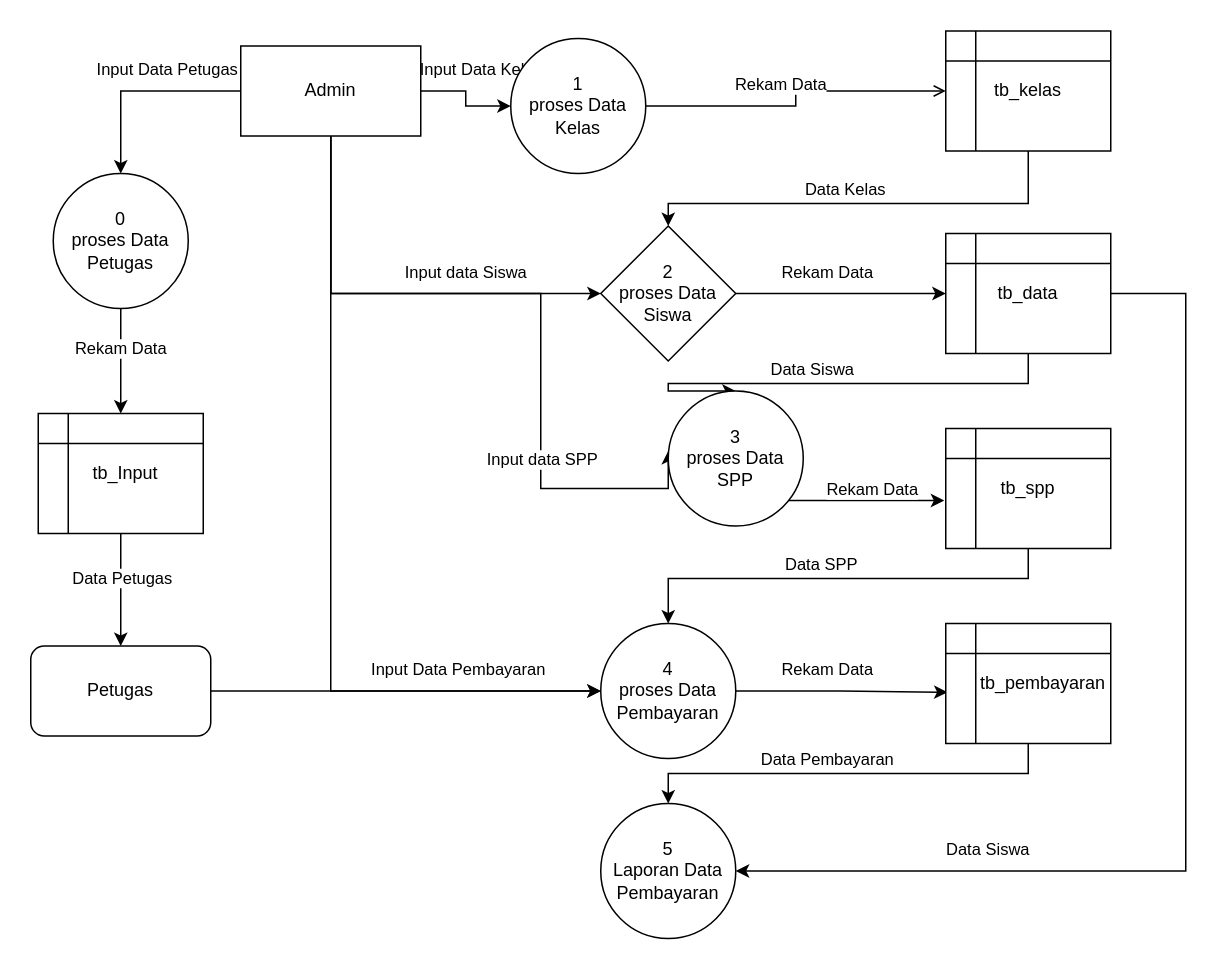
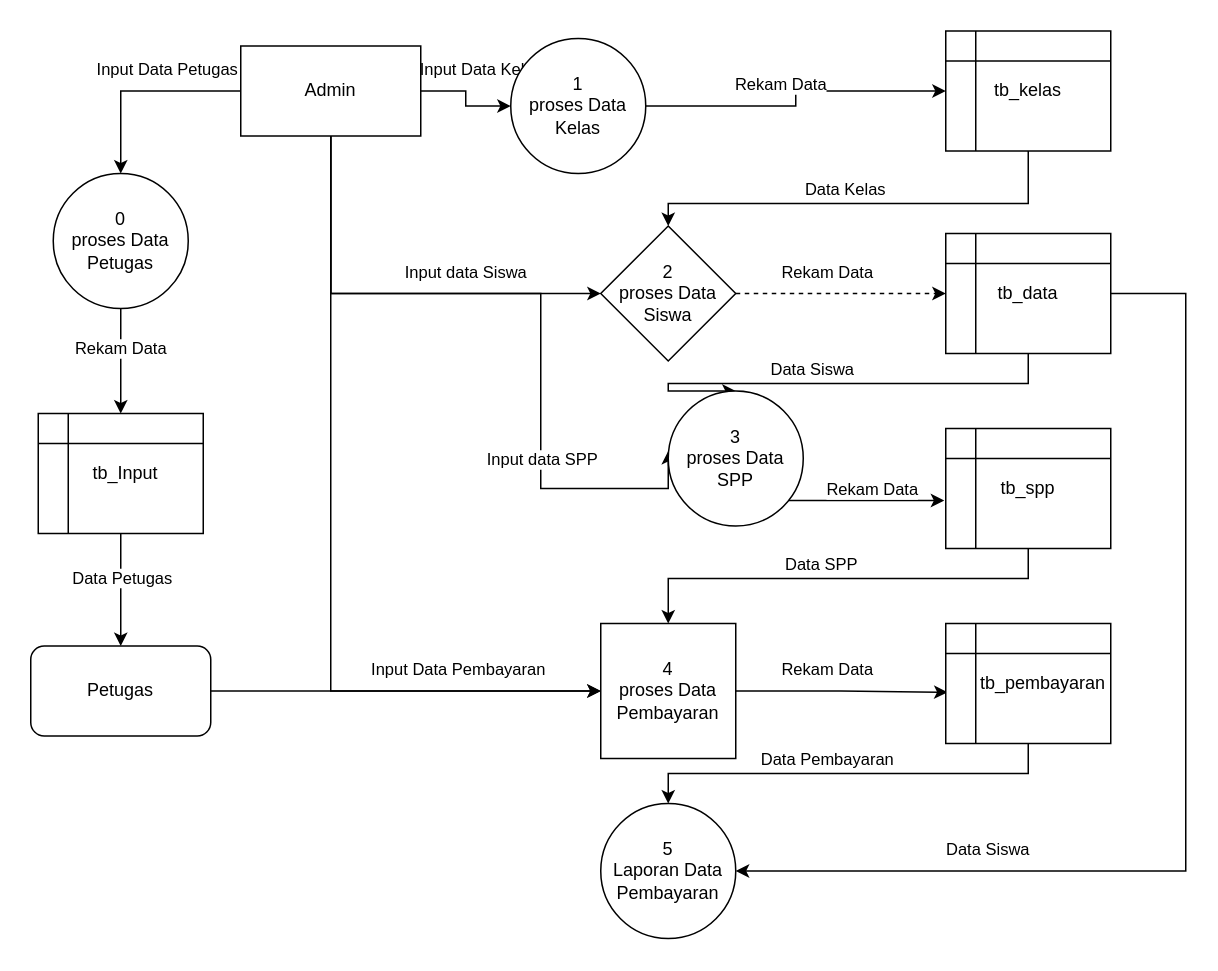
(936, 91) -> (934, 91)
(836, 293) -> (836, 293)
(668, 691) -> (668, 691)
